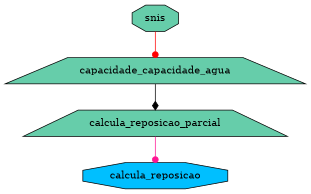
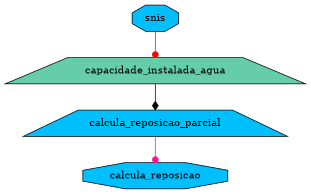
(155, 18) -> (155, 18)
(155, 71) -> (155, 71)
(155, 123) -> (155, 123)
